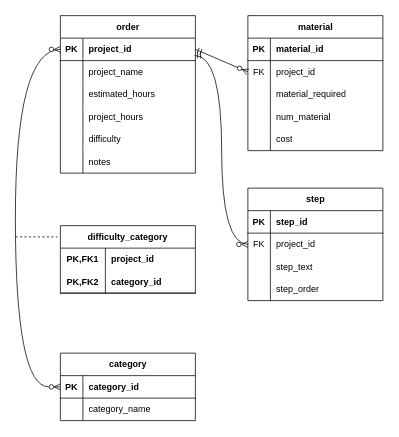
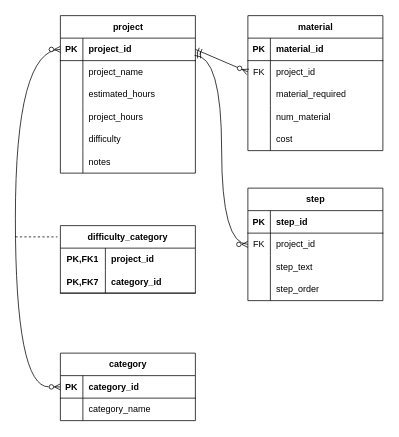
(128, 27) -> (128, 27)
(83, 282) -> (83, 282)
